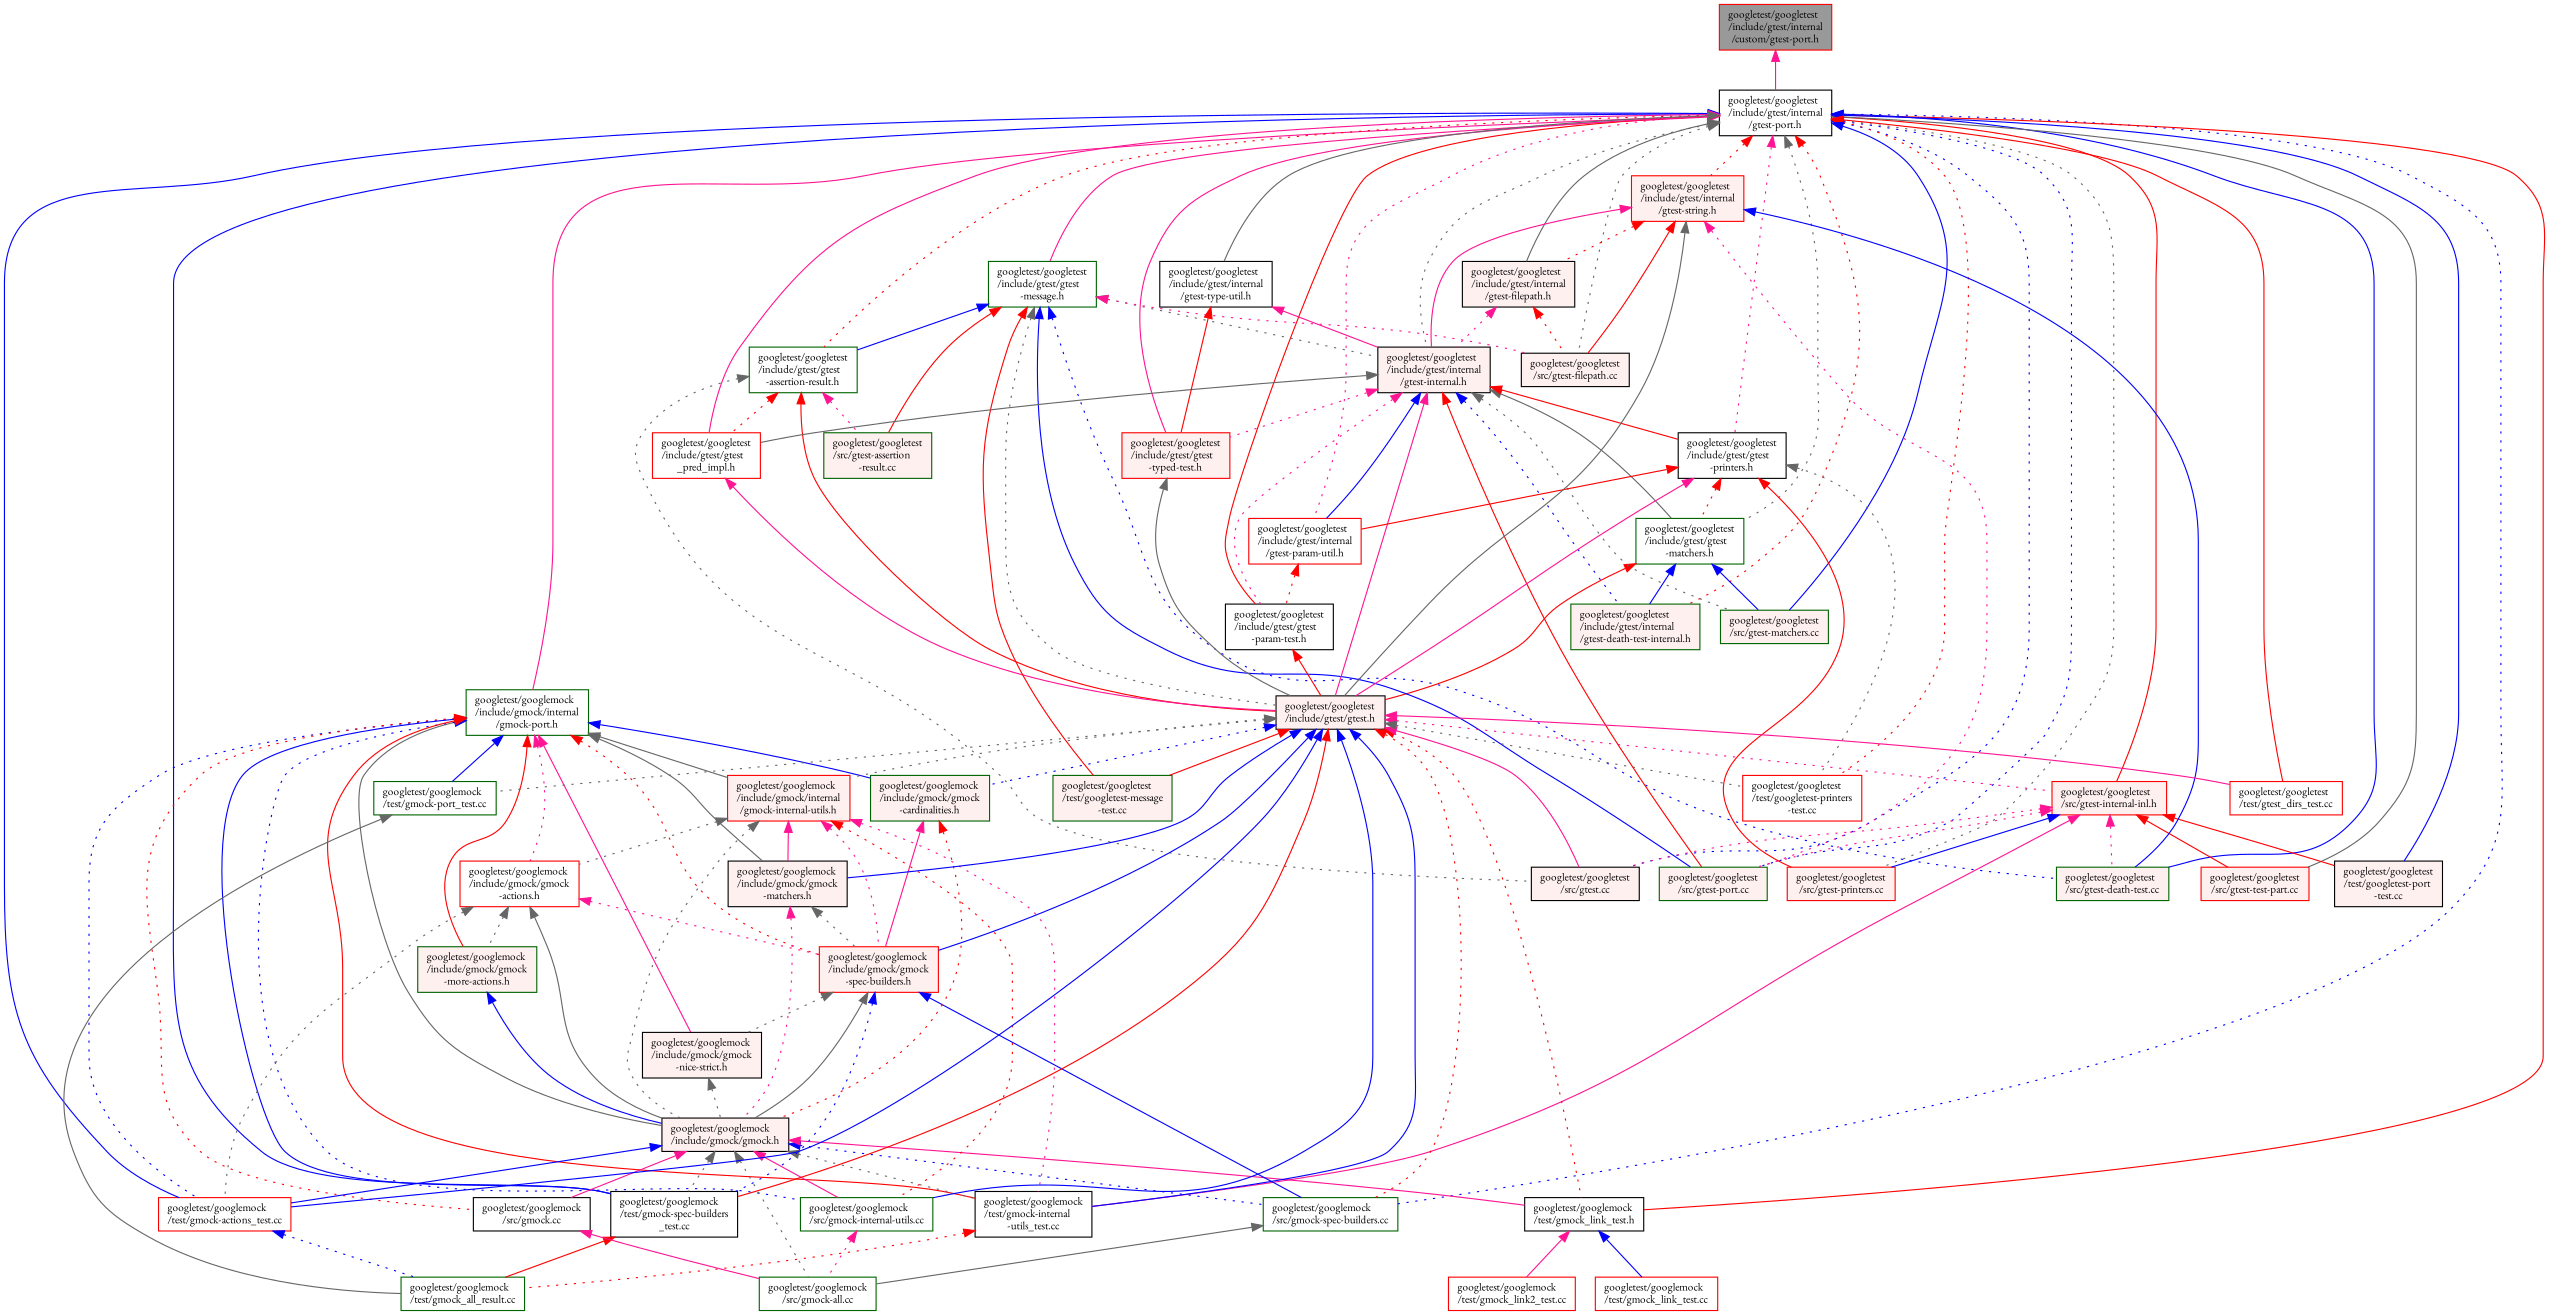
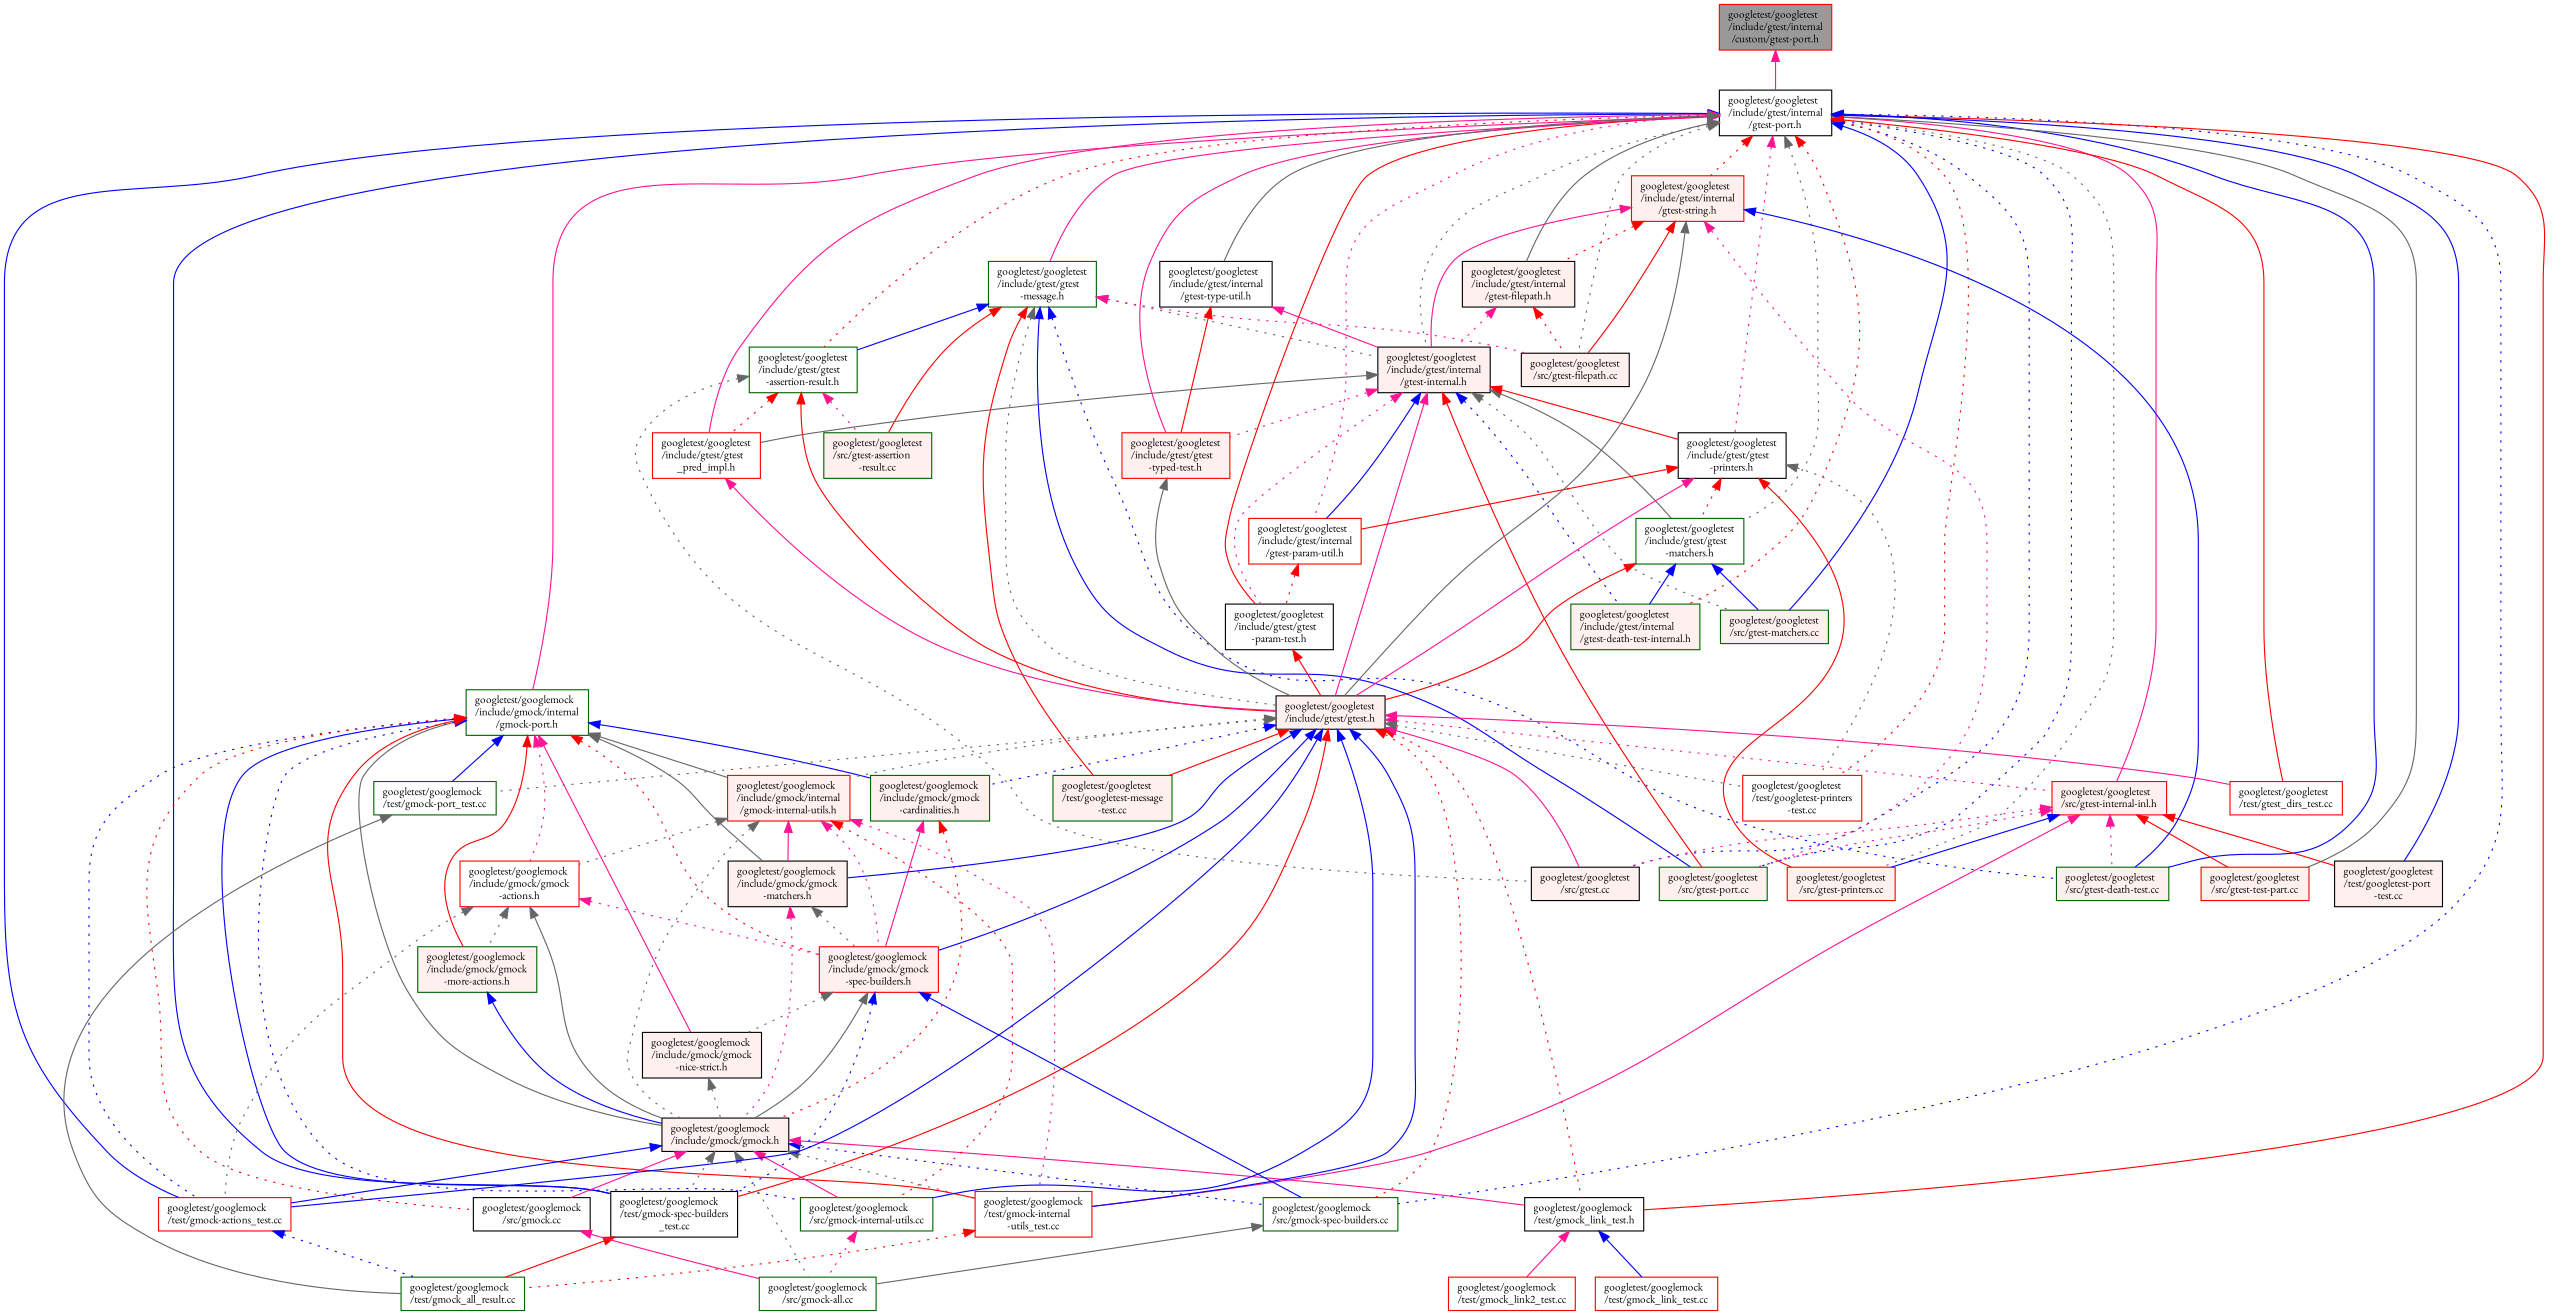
(2156, 330) -> (2156, 330)
(1034, 1214) -> (1034, 1214)
